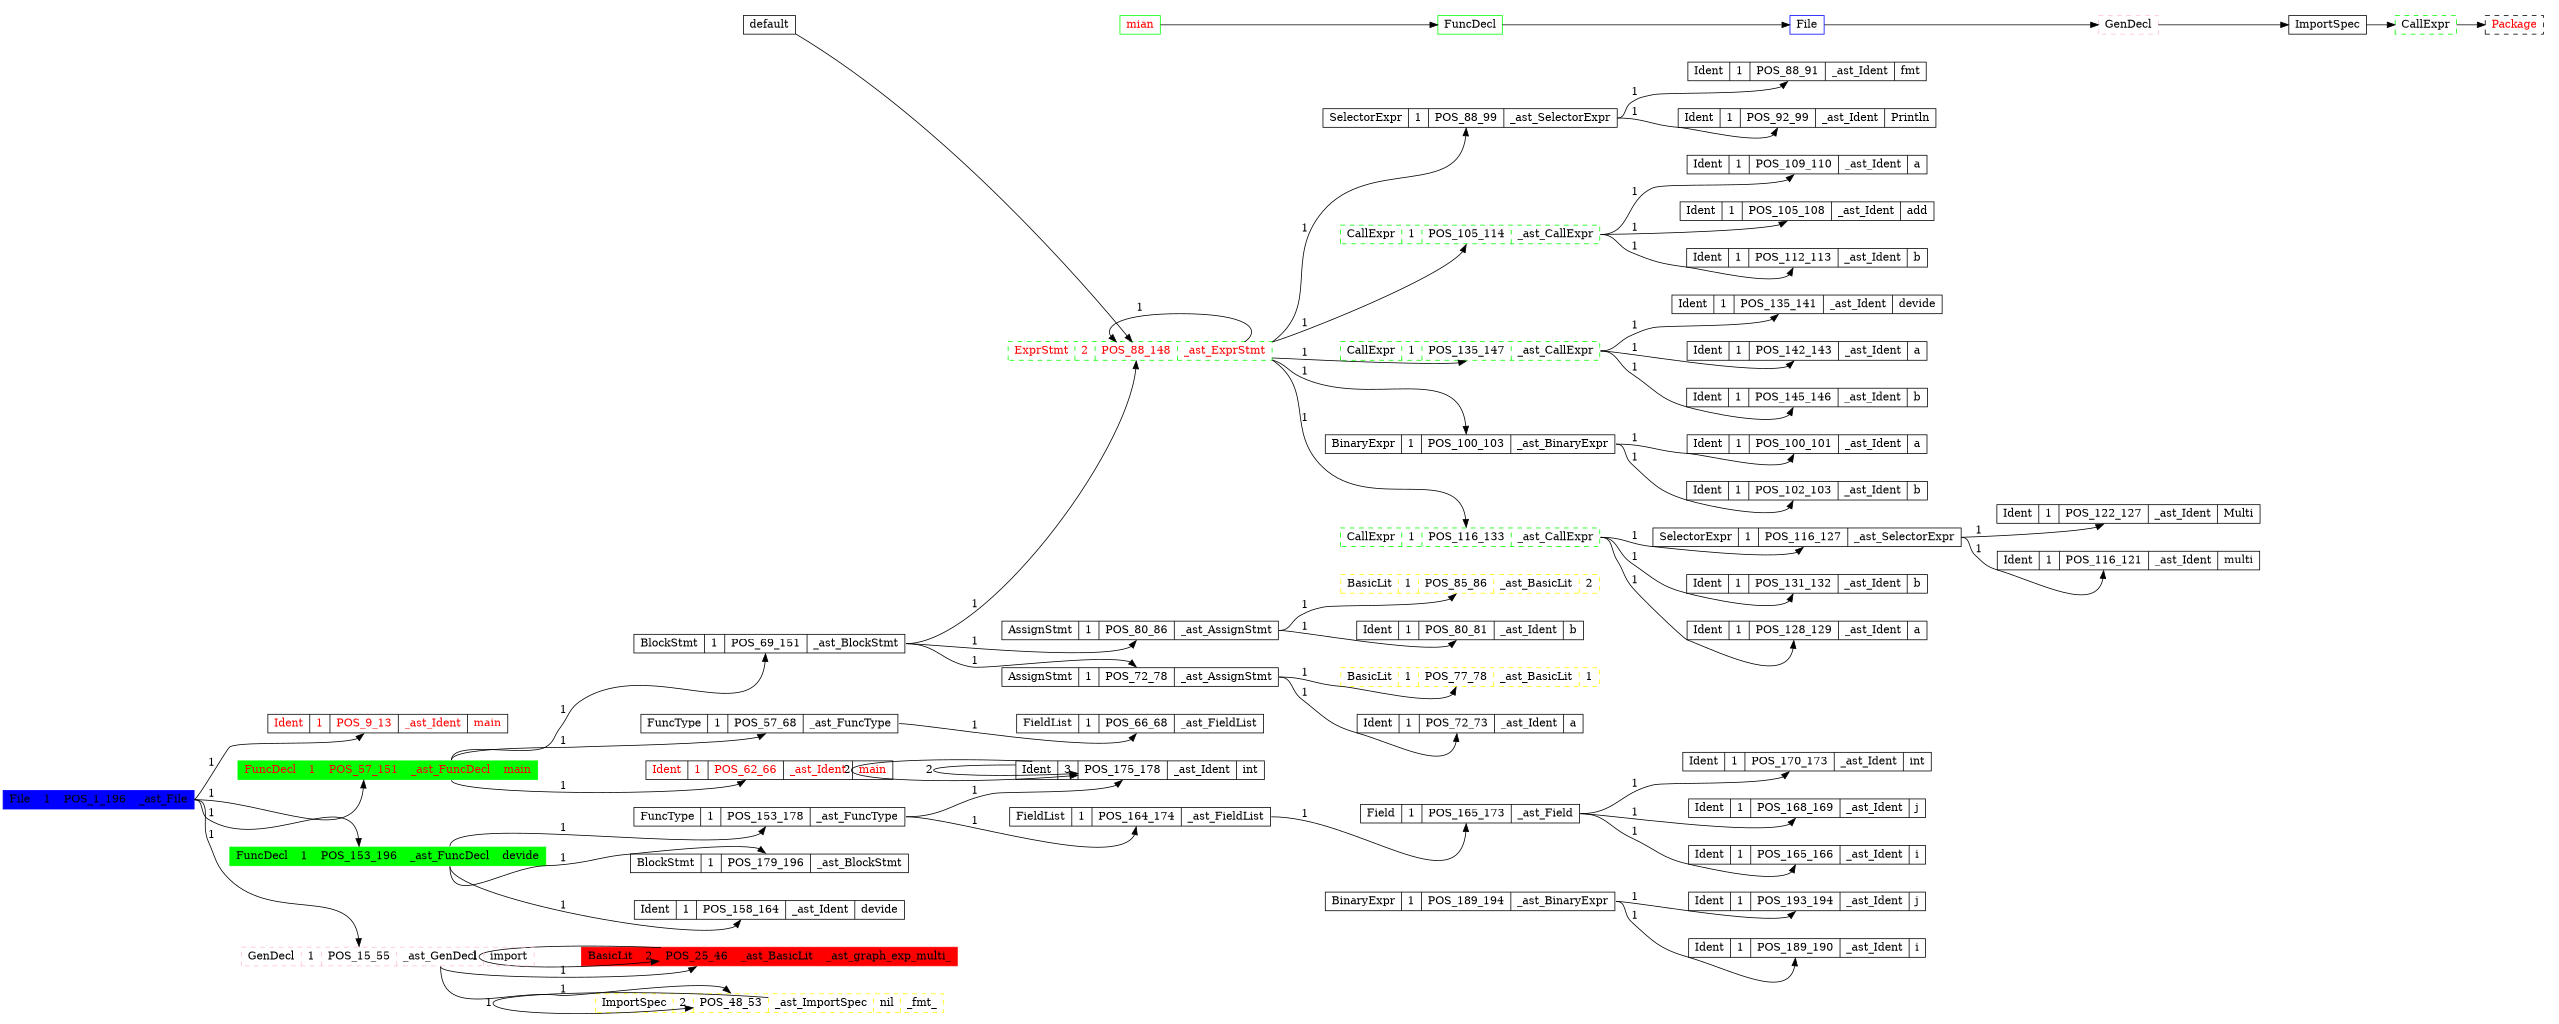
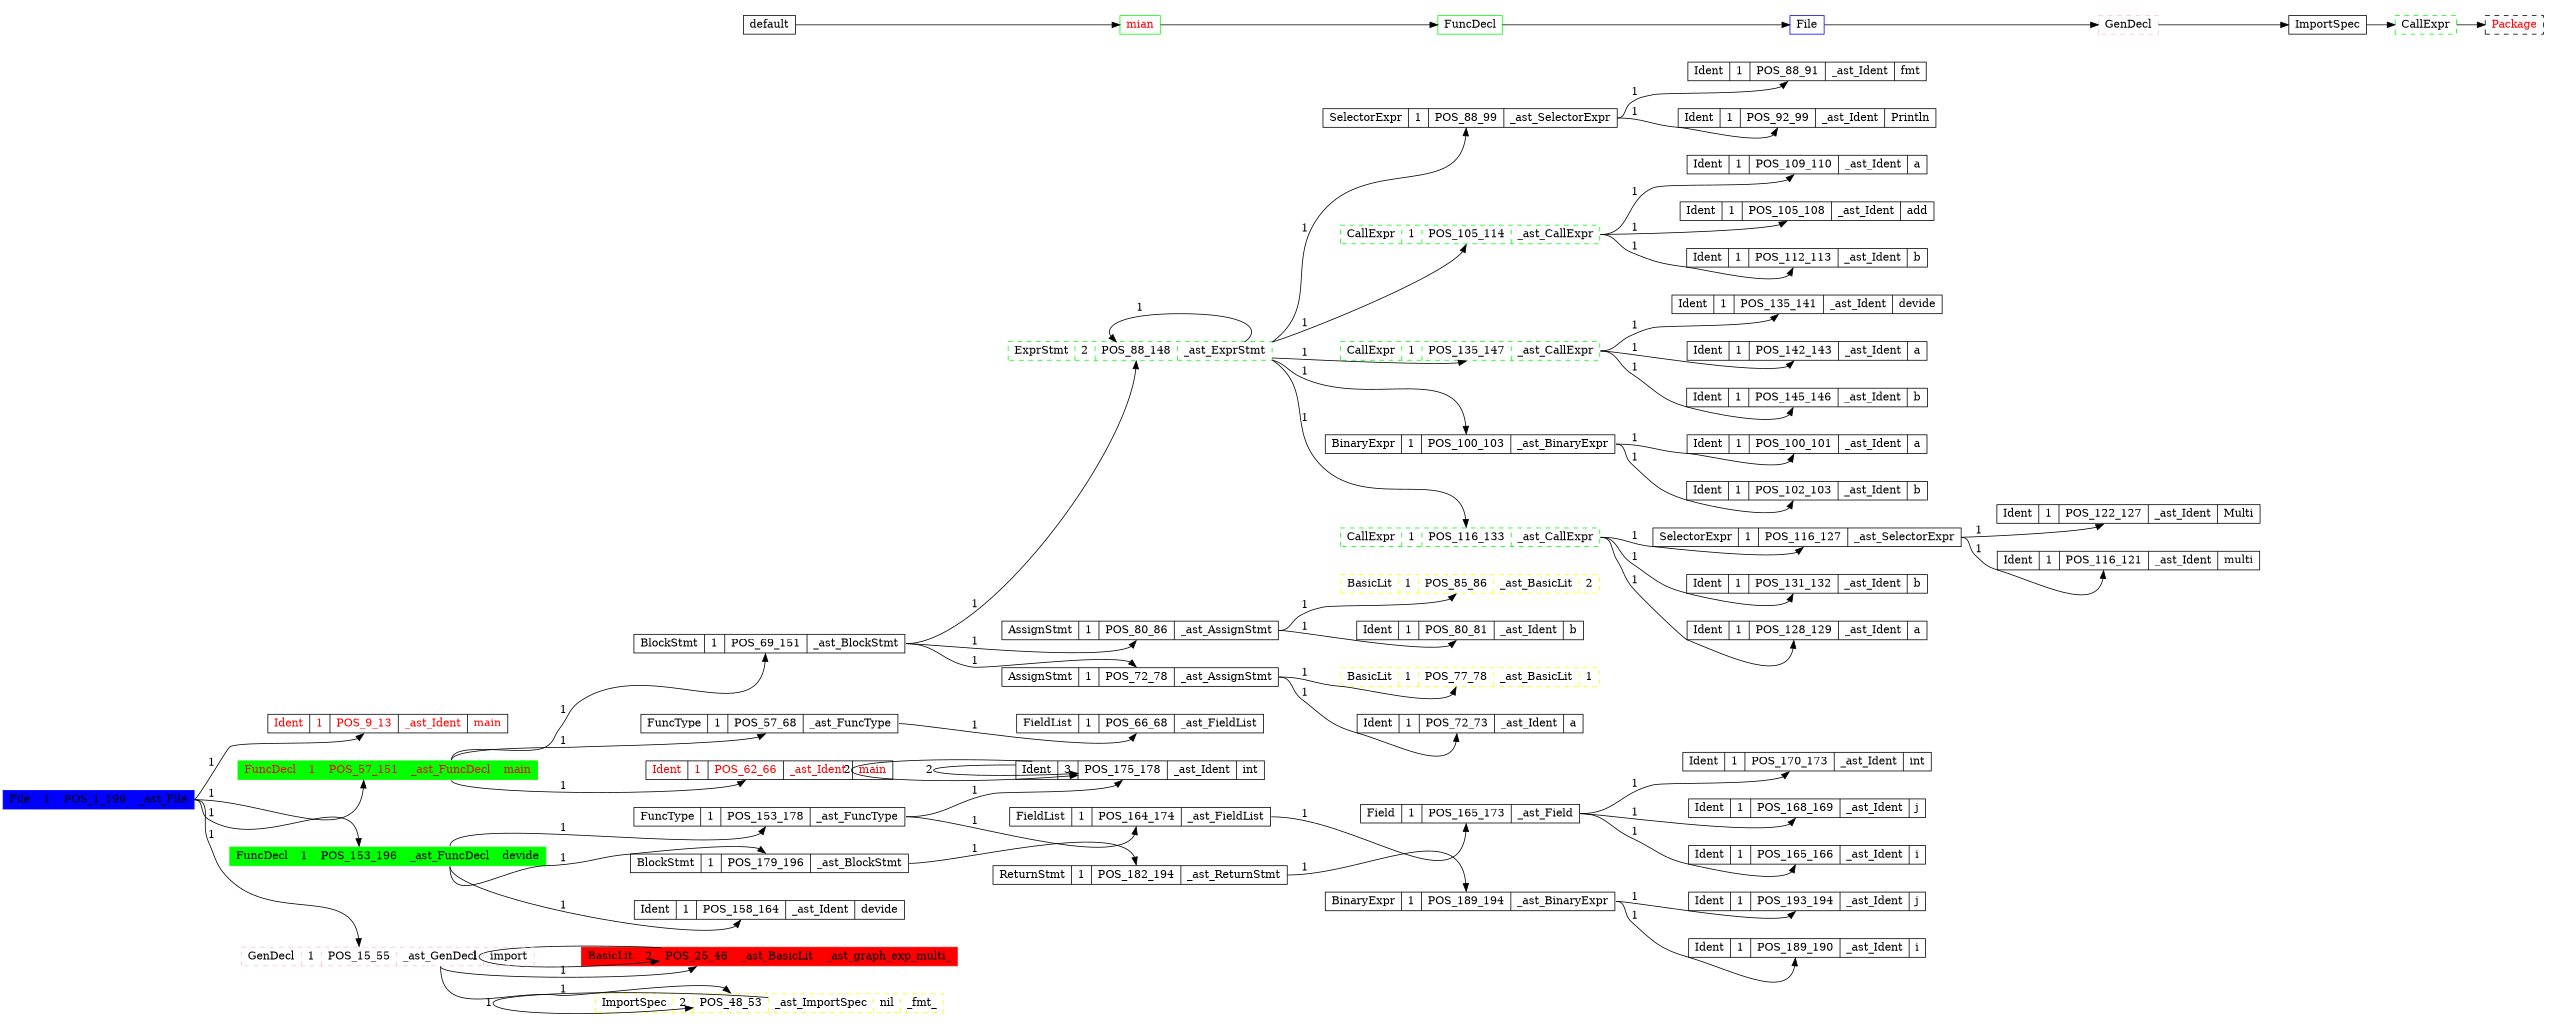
(973, 172) -> (954, 25)
(1140, 351) -> (1140, 351)
none -> (1140, 875)
